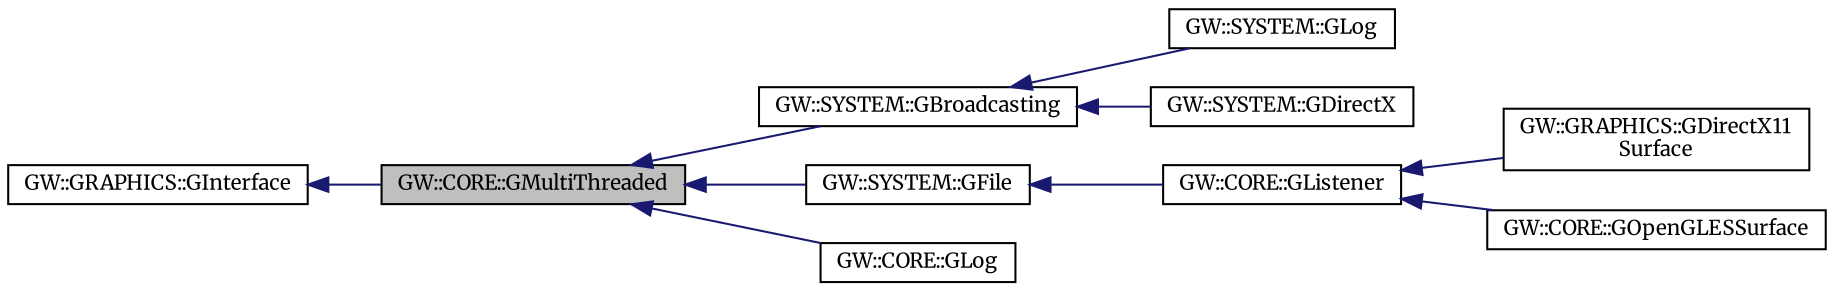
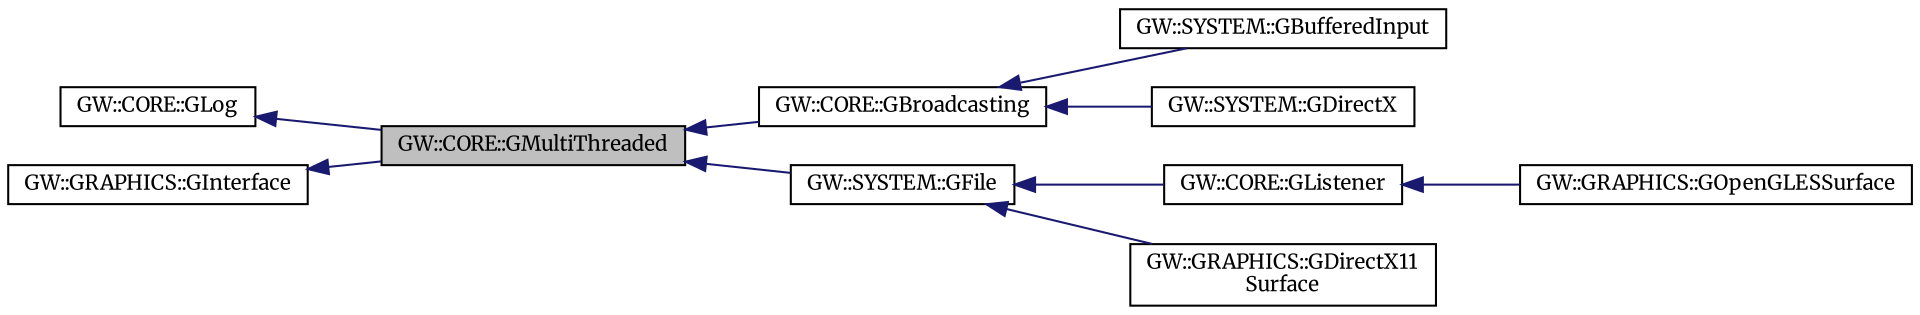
(1282, 29) -> (1283, 29)
(918, 107) -> (903, 107)
(1463, 163) -> (1079, 226)
(736, 226) -> (329, 124)
(1656, 230) -> (1716, 185)
